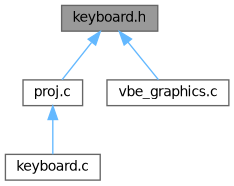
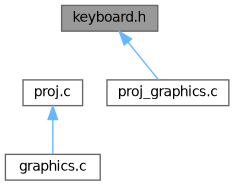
(77, 61) -> none
(168, 93) -> (168, 93)
(53, 167) -> (53, 167)
